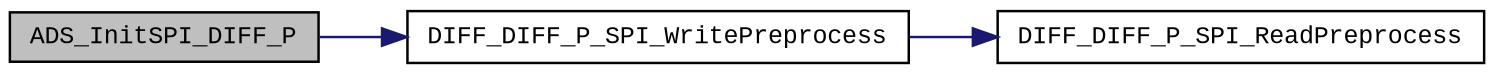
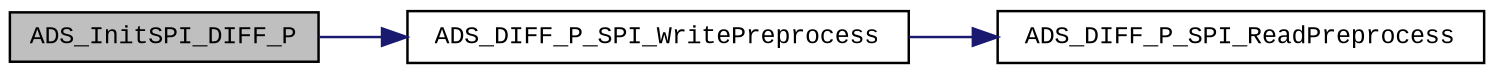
(658, 37) -> (658, 37)
(1241, 37) -> (1241, 37)
